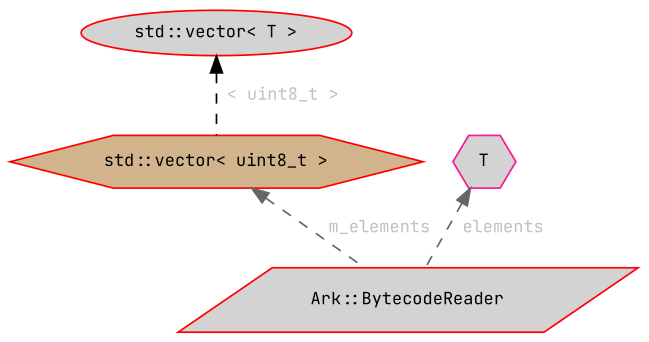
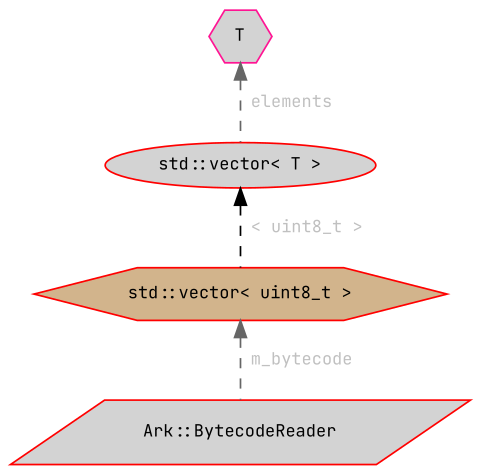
(375, 228) -> (297, 360)
(444, 235) -> (240, 111)
